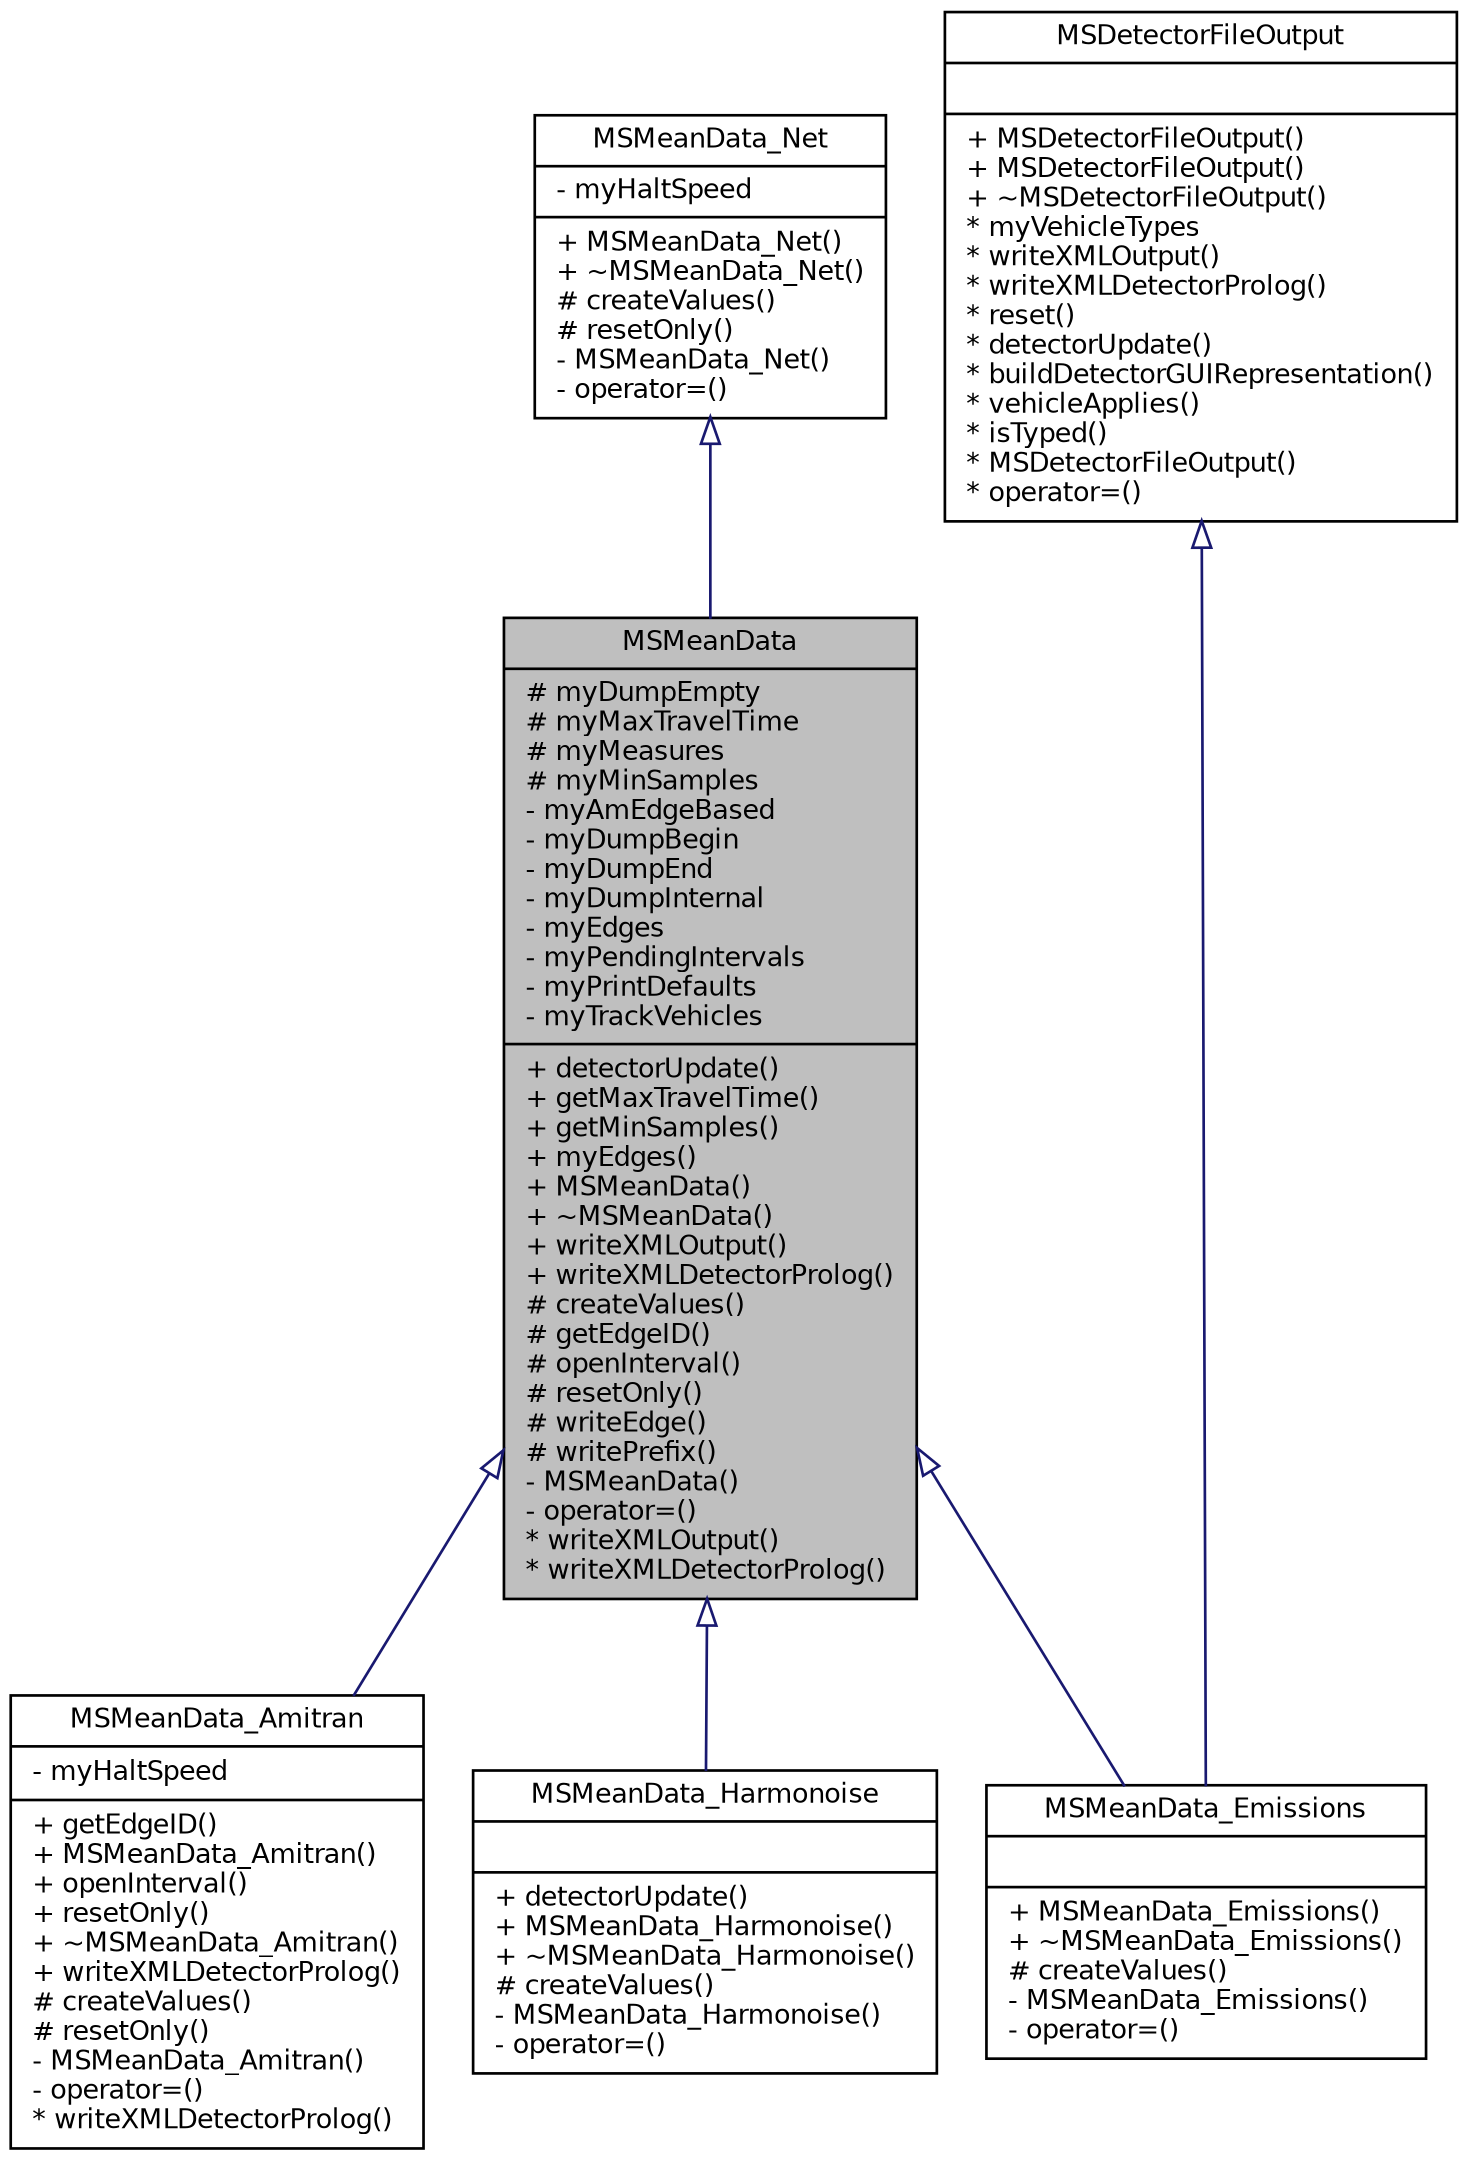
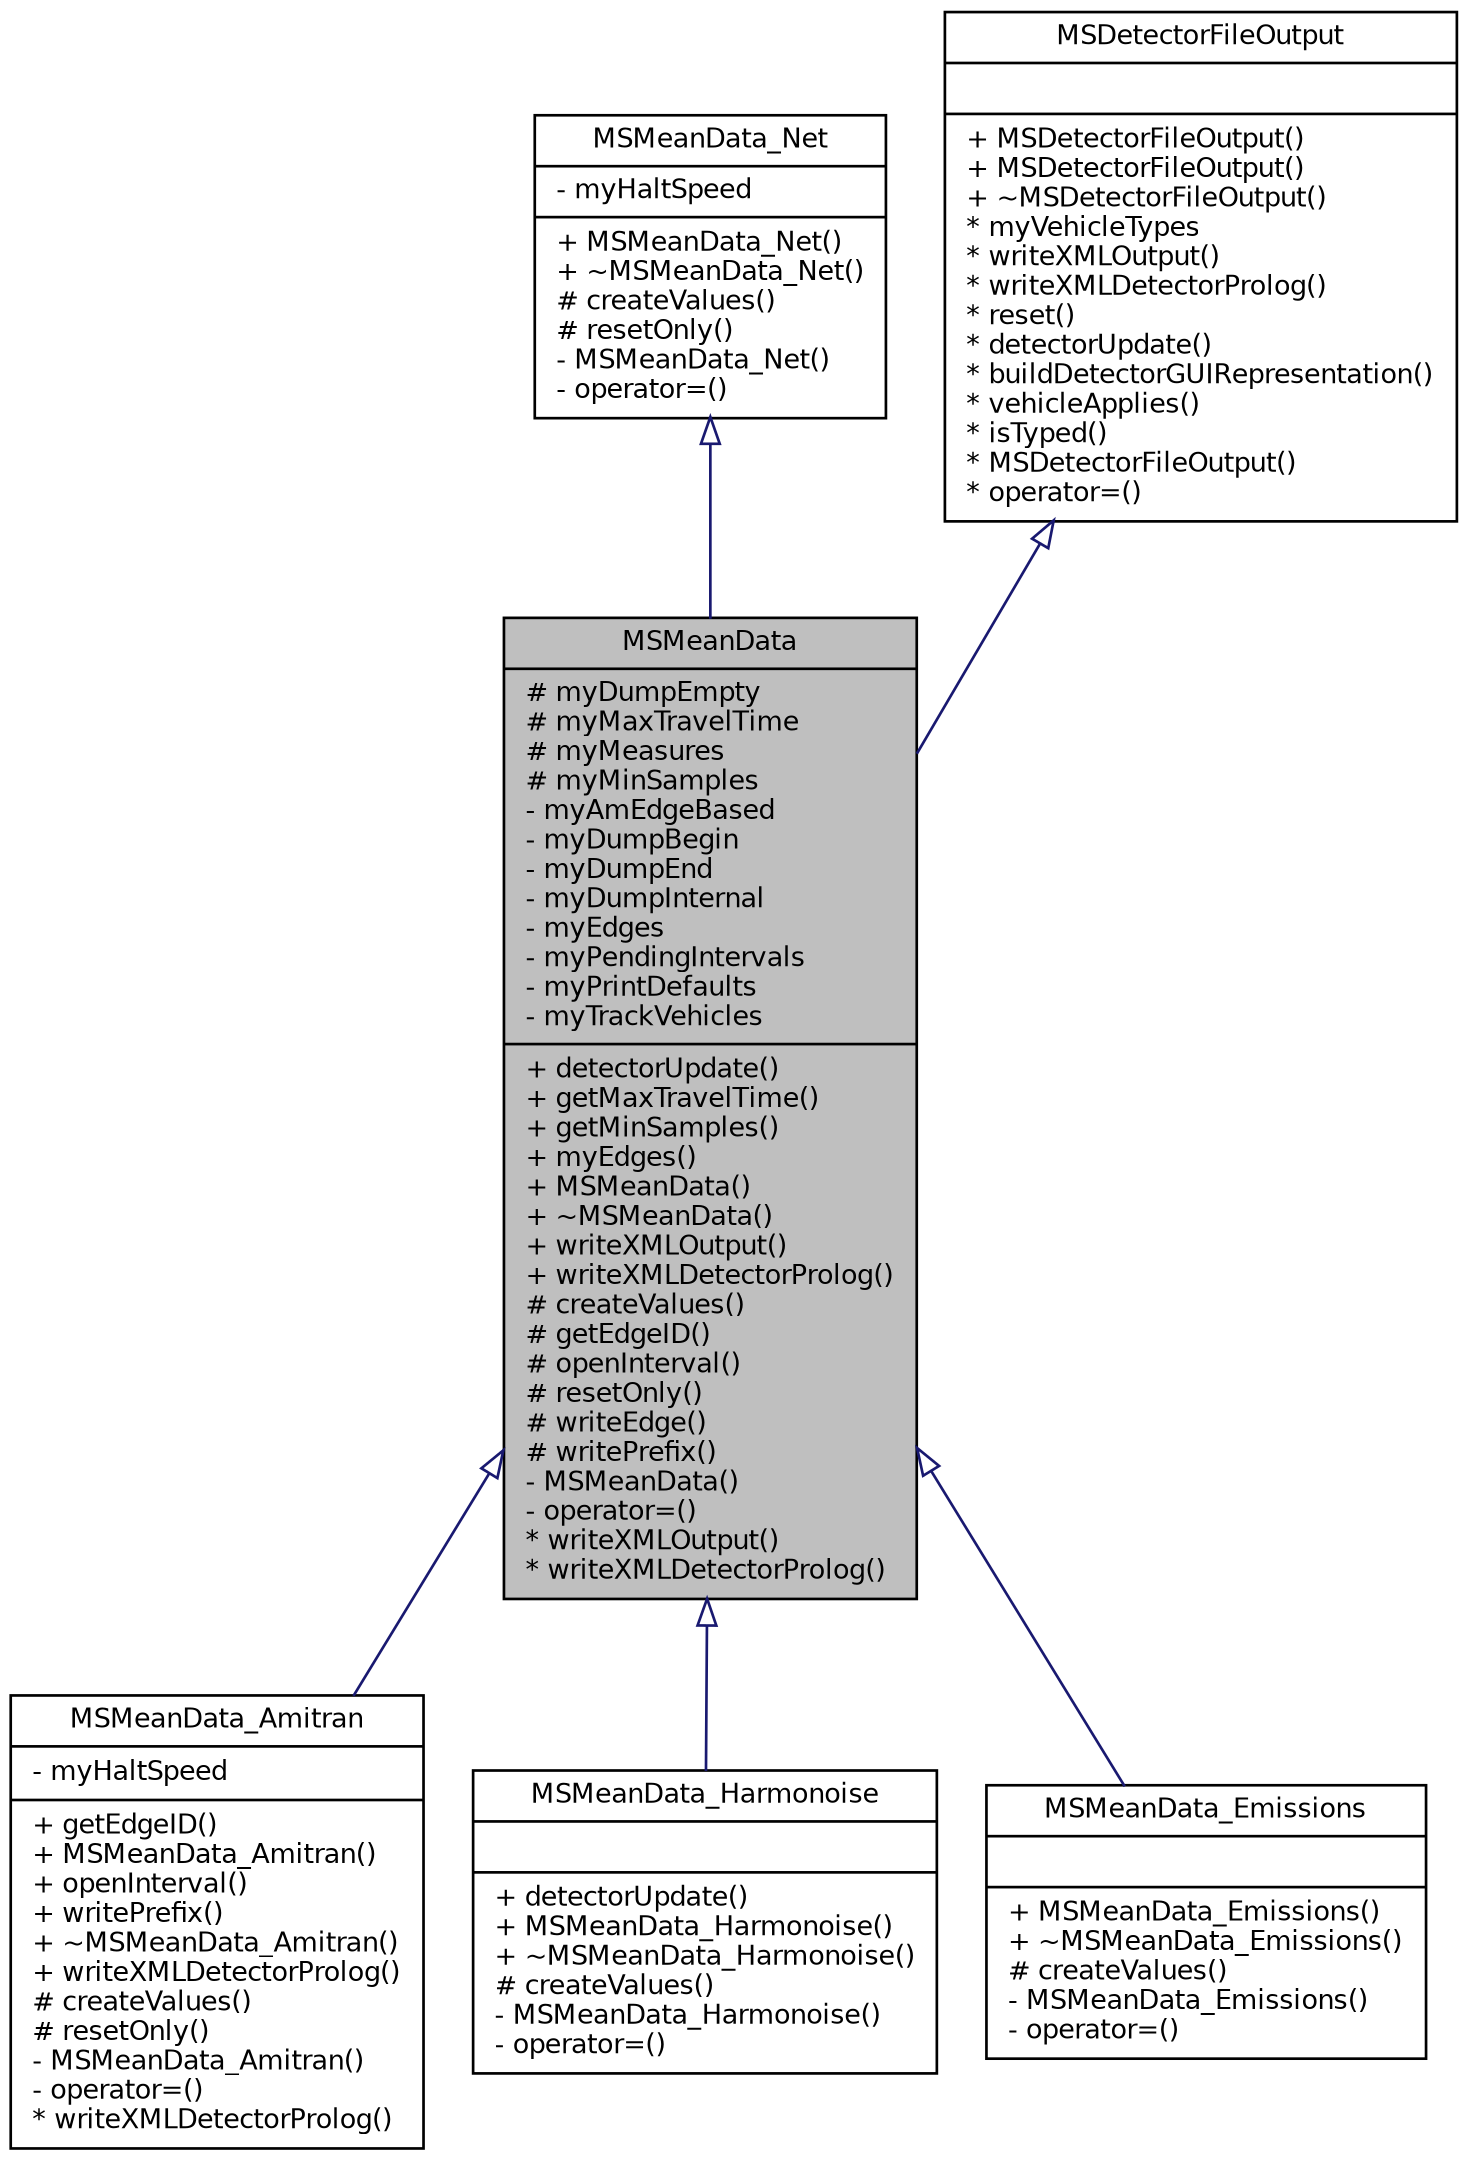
(1204, 1167) -> (978, 649)
(122, 1914) -> (129, 1914)
